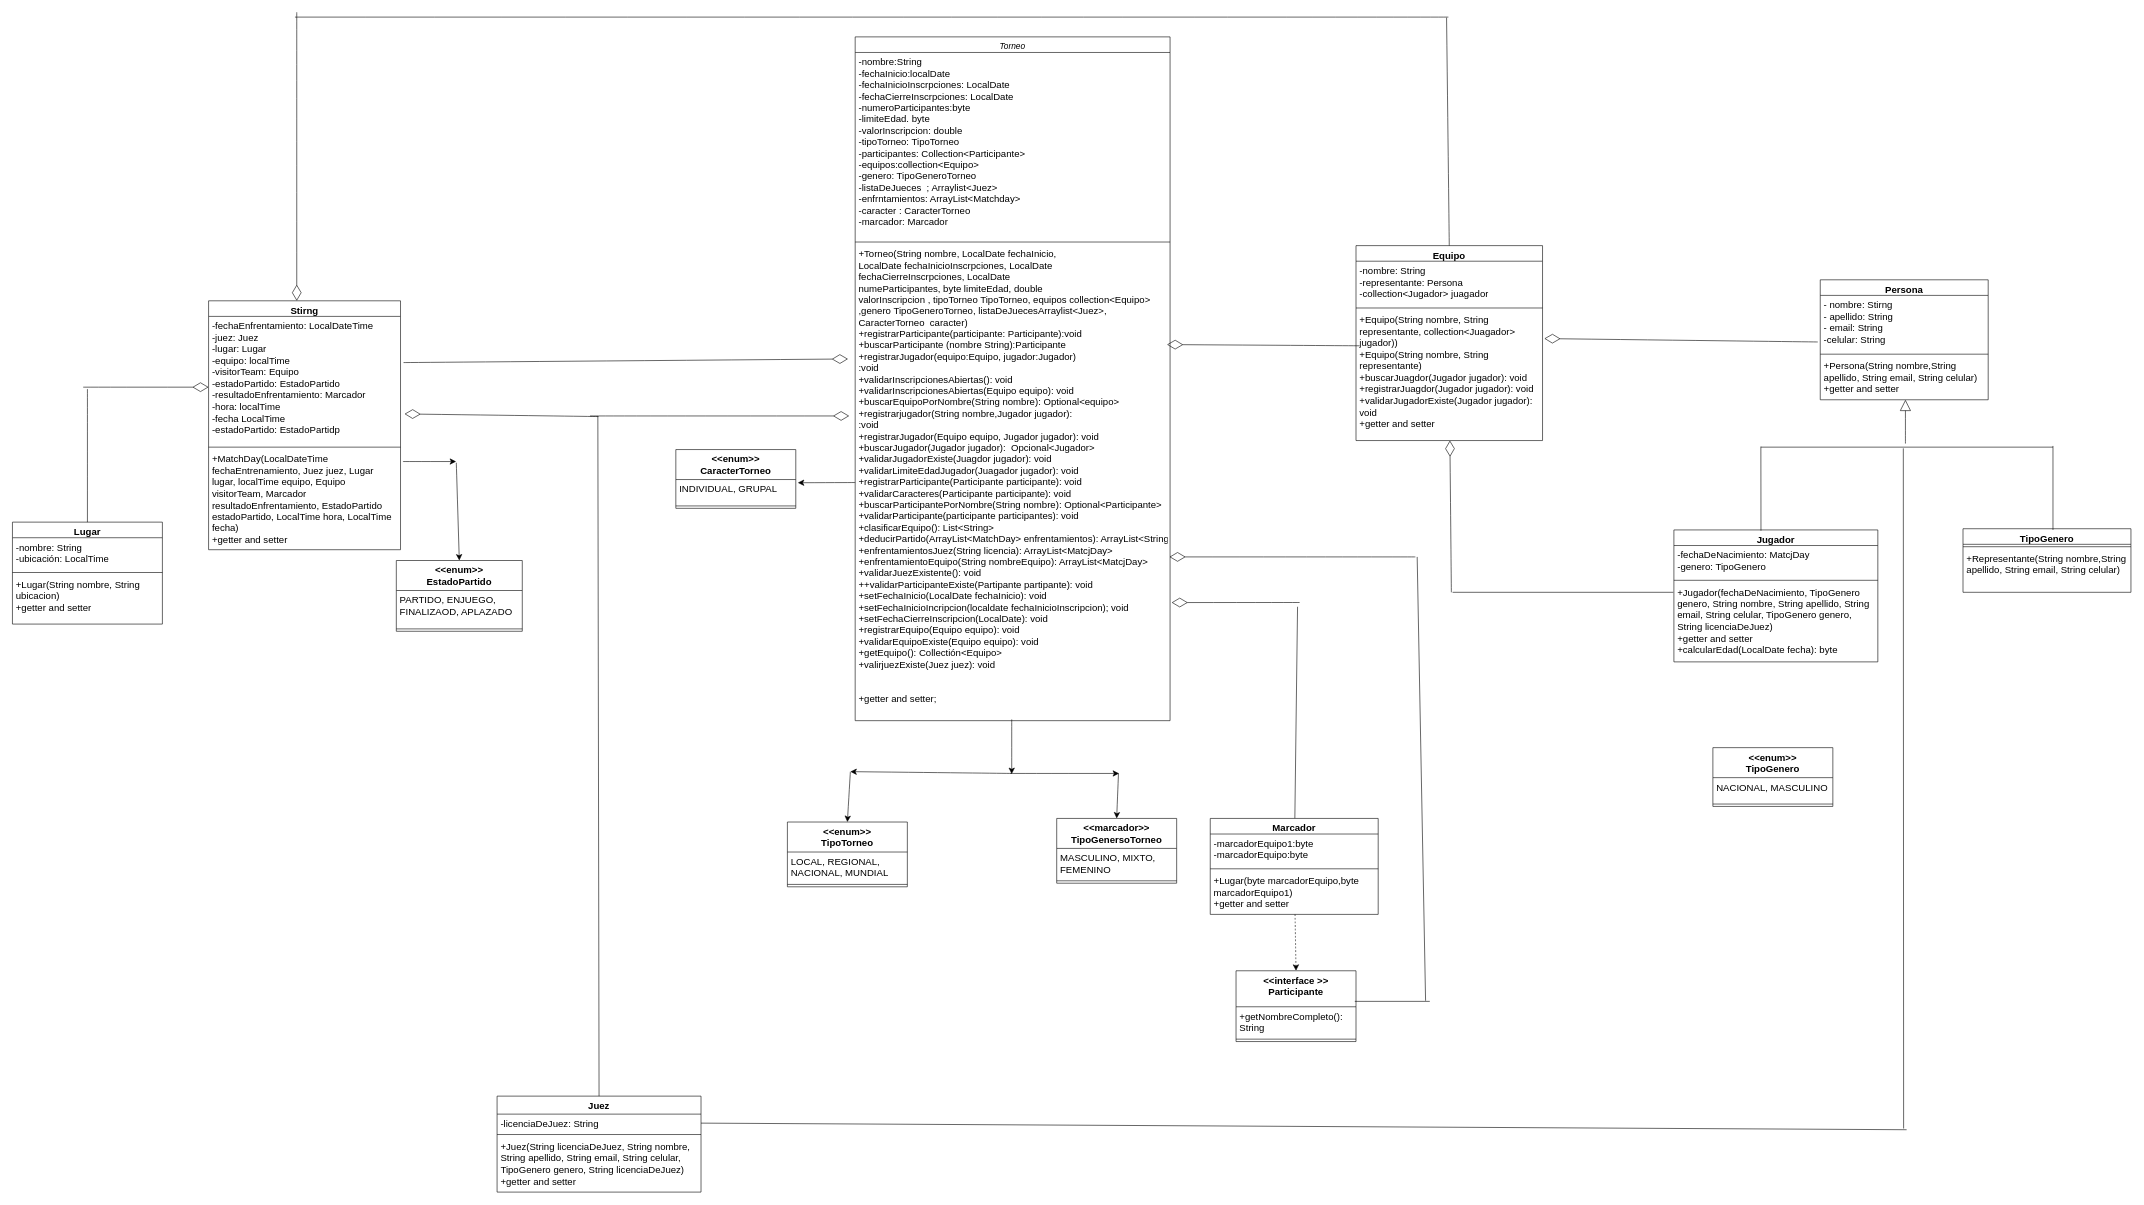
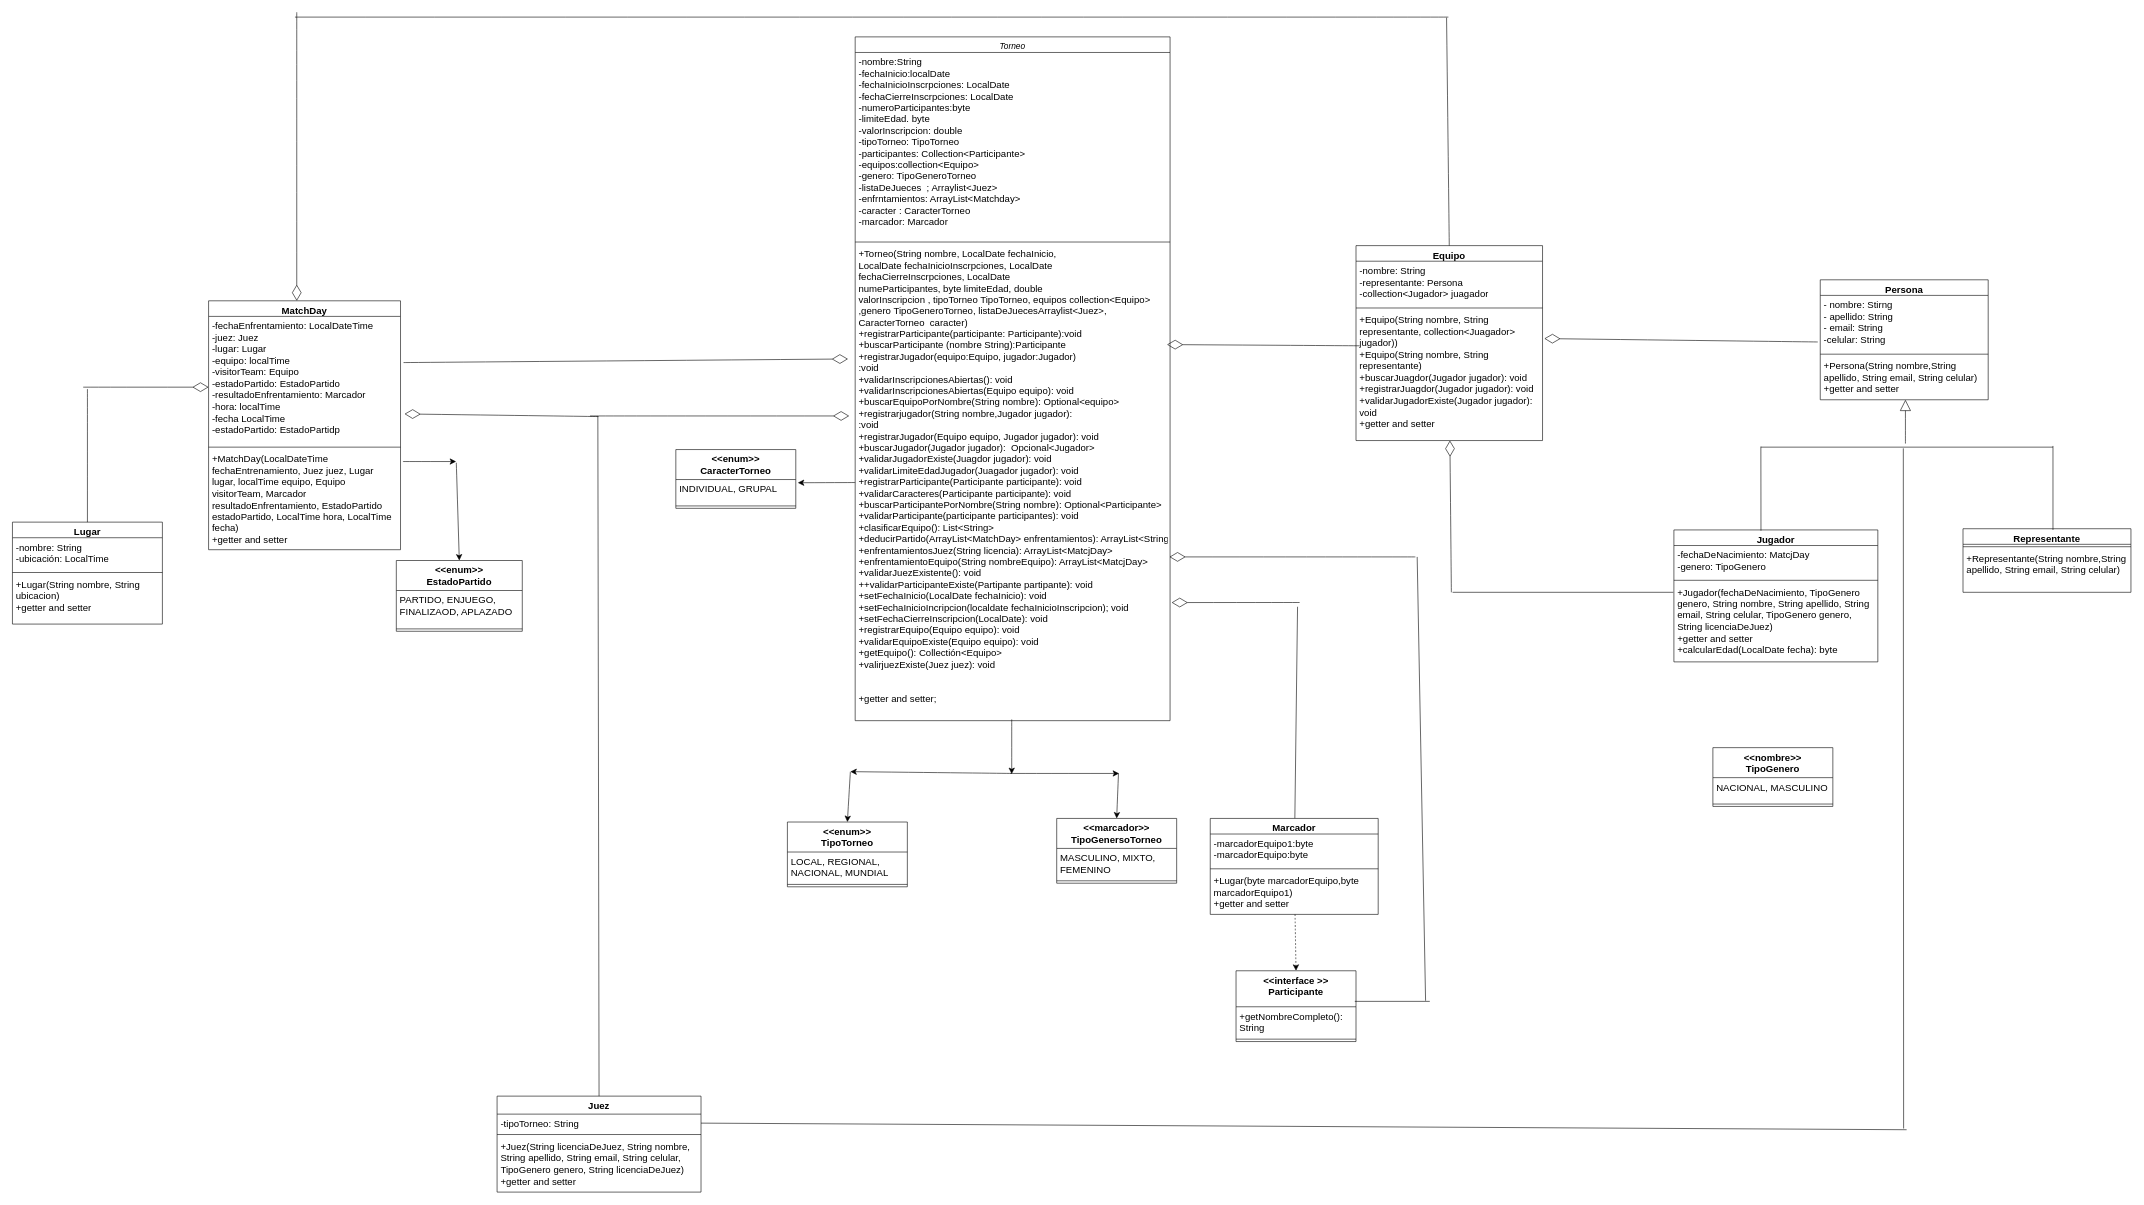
(305, 311) -> (305, 311)
(2048, 539) -> (2048, 539)
(1773, 764) -> (1773, 764)
(555, 1124) -> (547, 1124)
